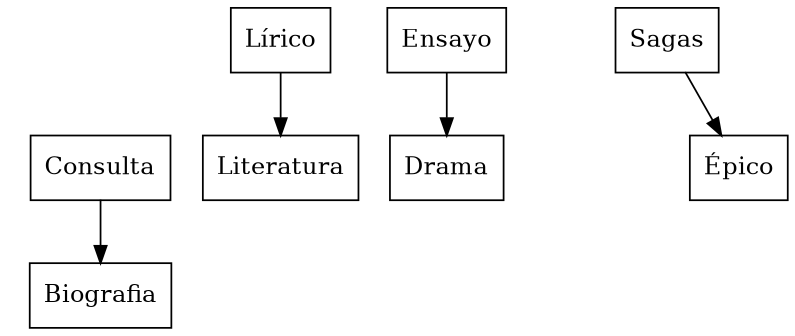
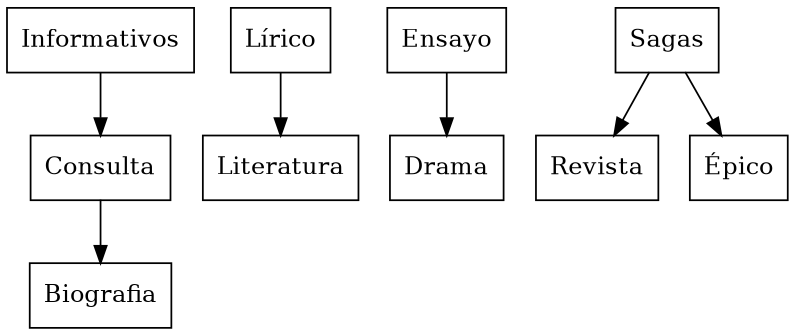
none -> (101, 40)
none -> (597, 168)
